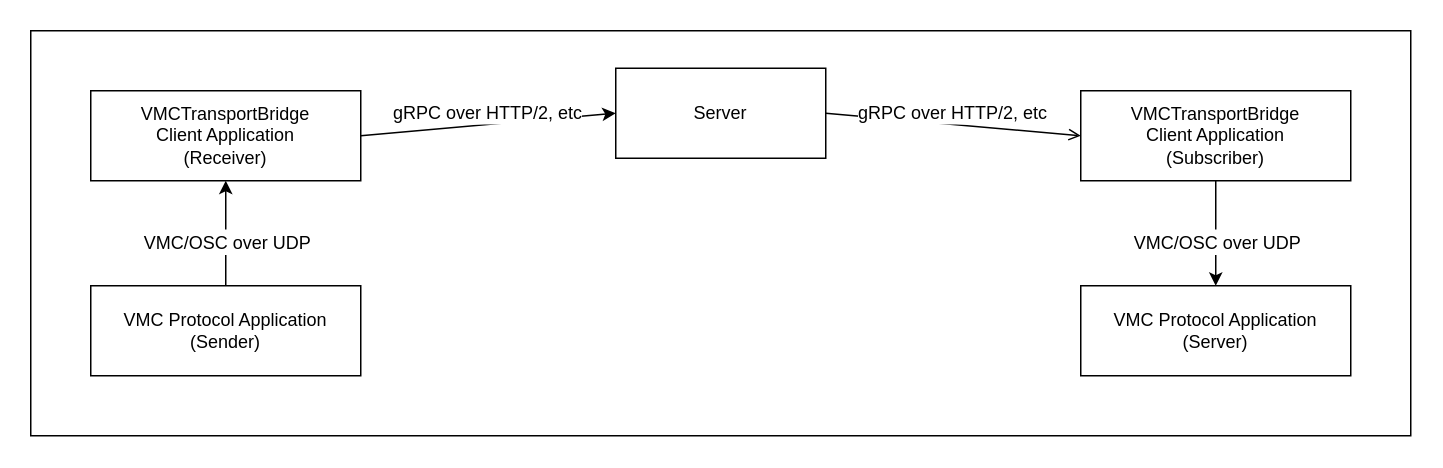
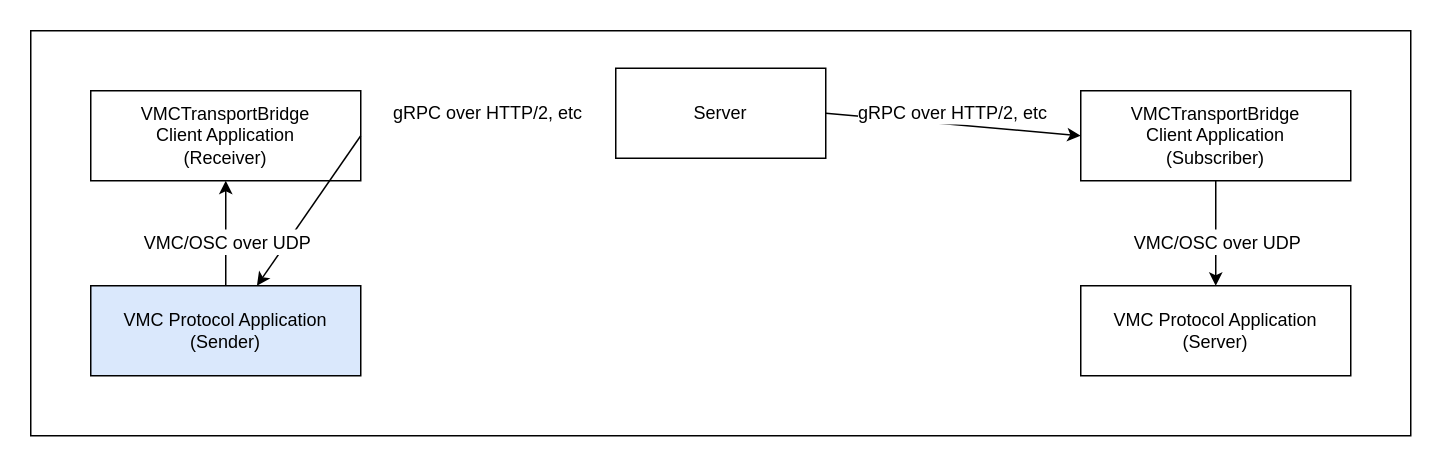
(424, 130) -> (328, 183)
(1071, 135) -> (1069, 135)
(226, 331) -> (226, 331)
